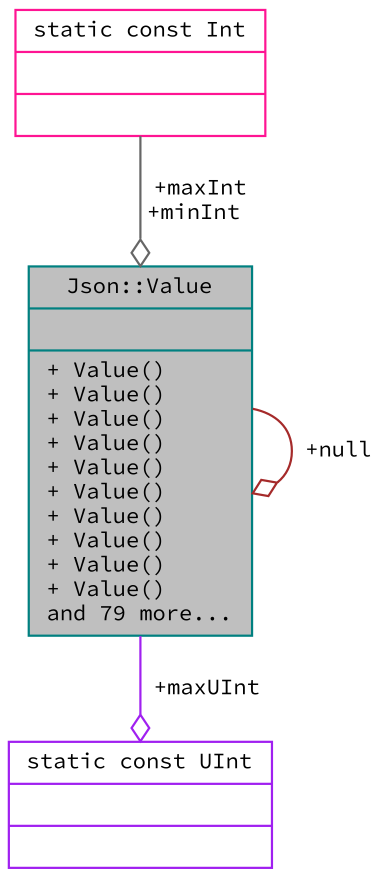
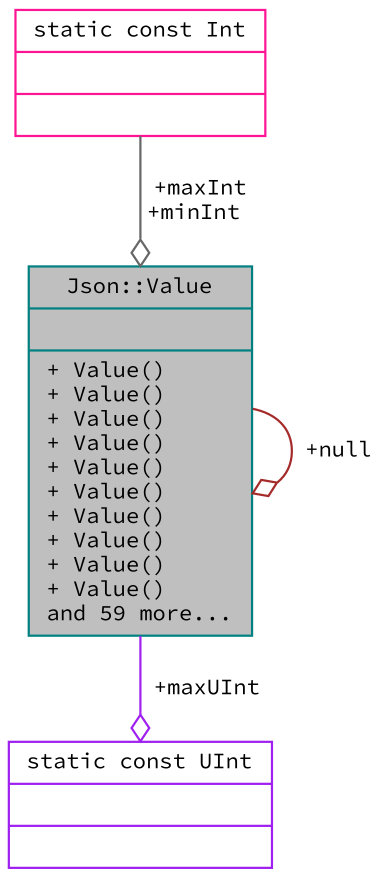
(140, 614) -> (140, 614)
